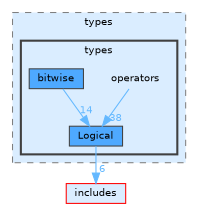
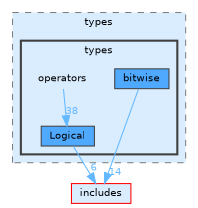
(73, 103) -> (123, 131)
